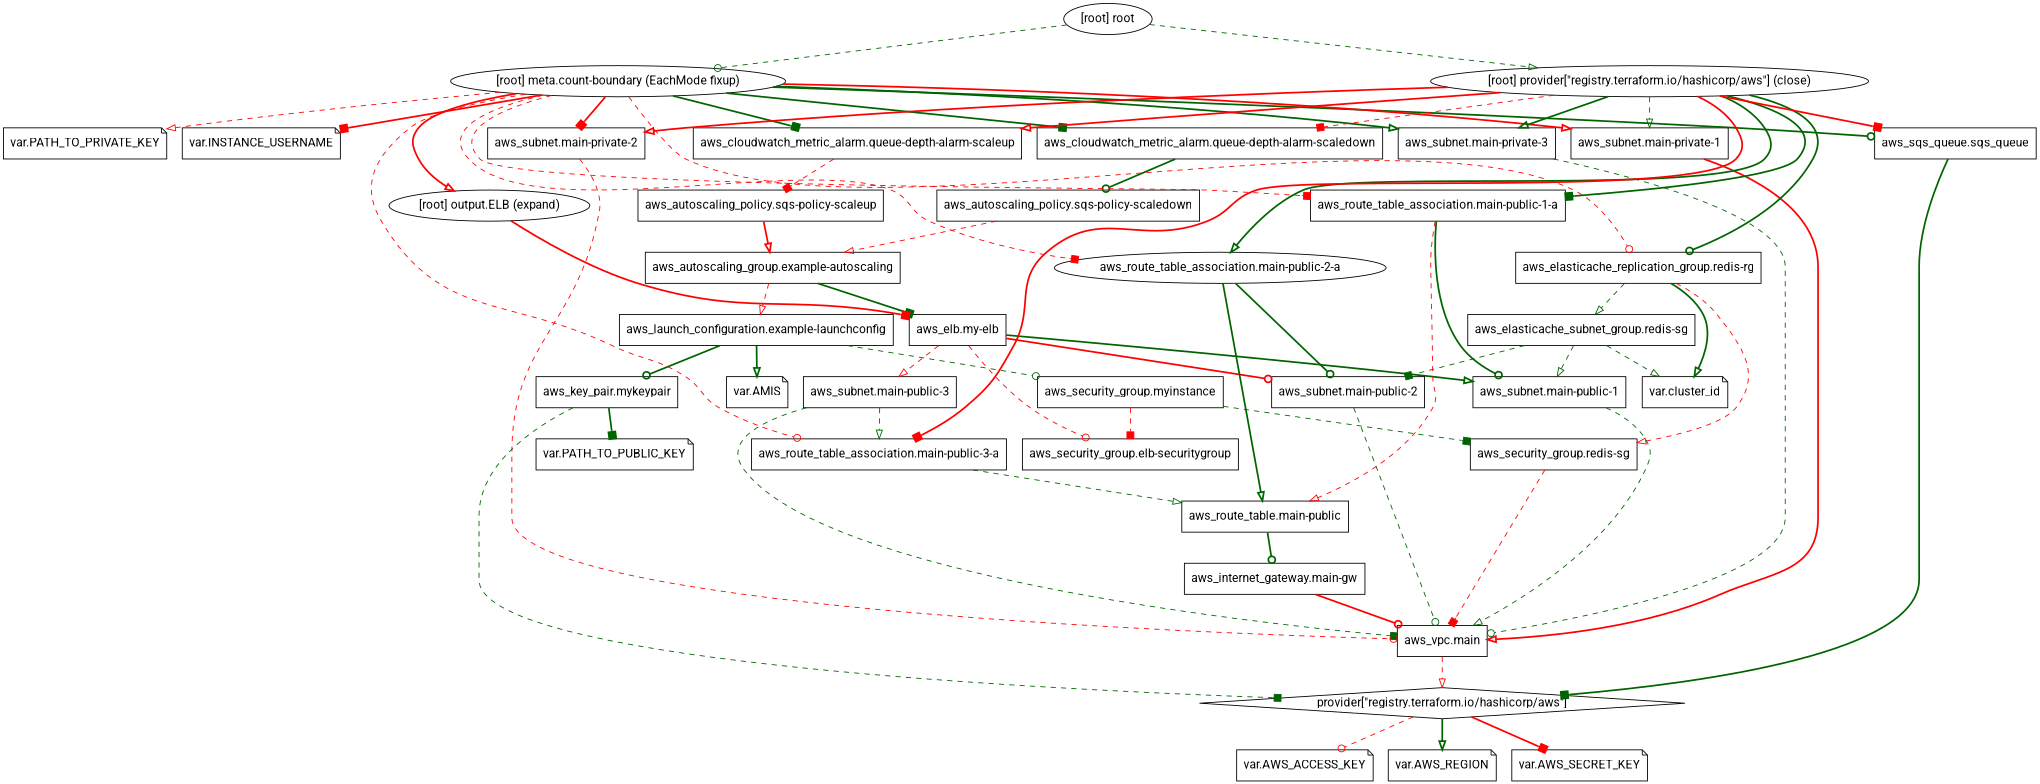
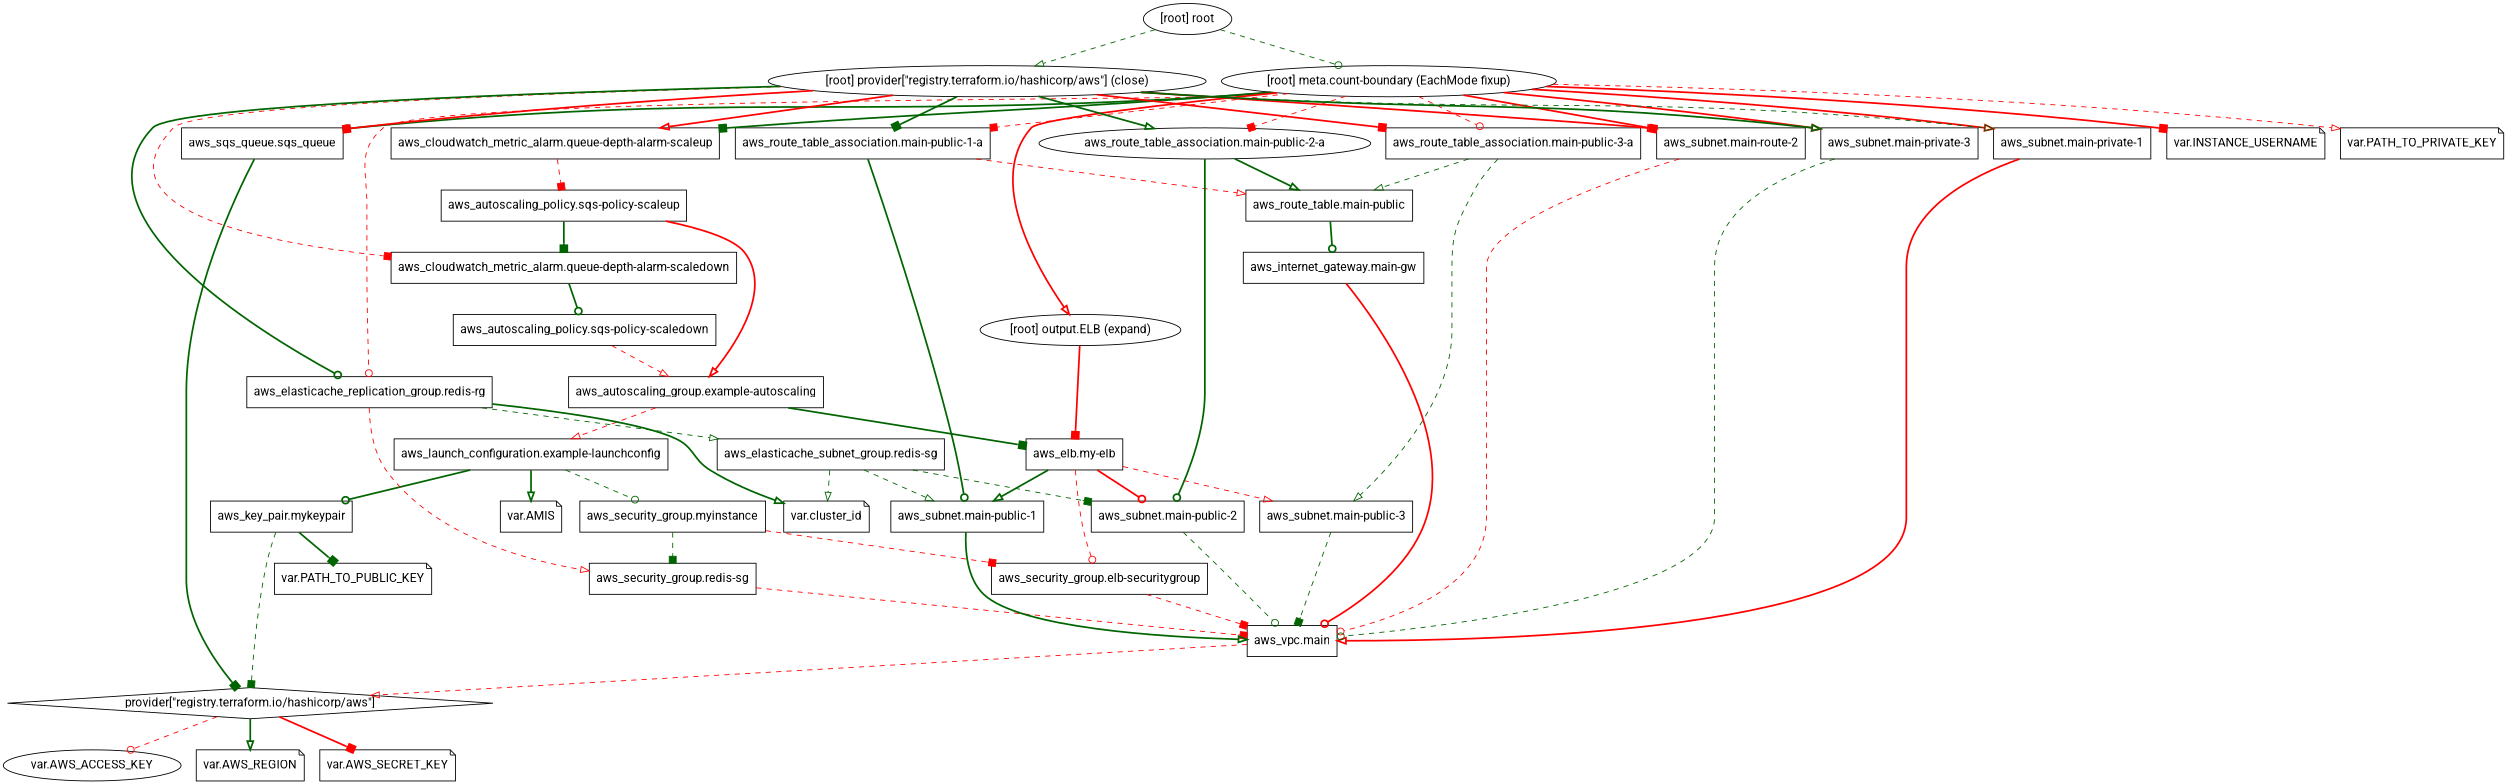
(1160, 107) -> (1581, 100)
(875, 108) -> (564, 232)
(566, 143) -> (1731, 143)
(879, 419) -> (1451, 335)
(1605, 529) -> (1075, 625)
none -> (1193, 609)
(1305, 765) -> (92, 765)
